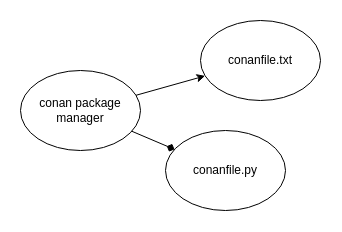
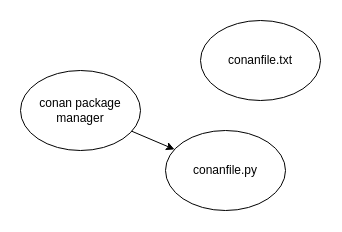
(167, 87) -> none
(166, 146) -> (167, 146)
